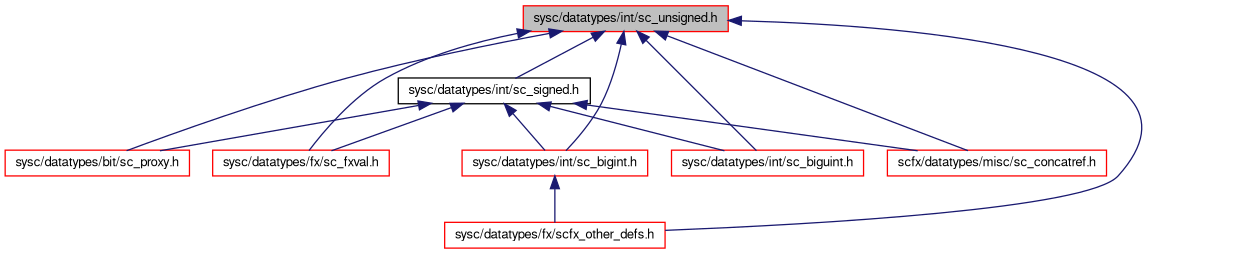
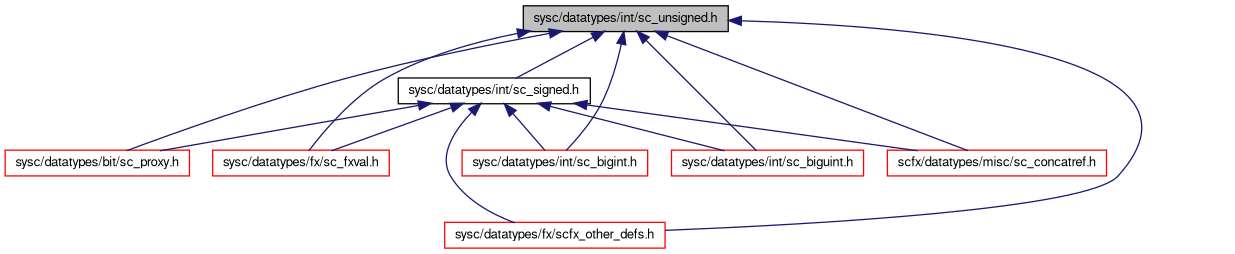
(626, 19) -> (626, 19)
(555, 206) -> (453, 180)
